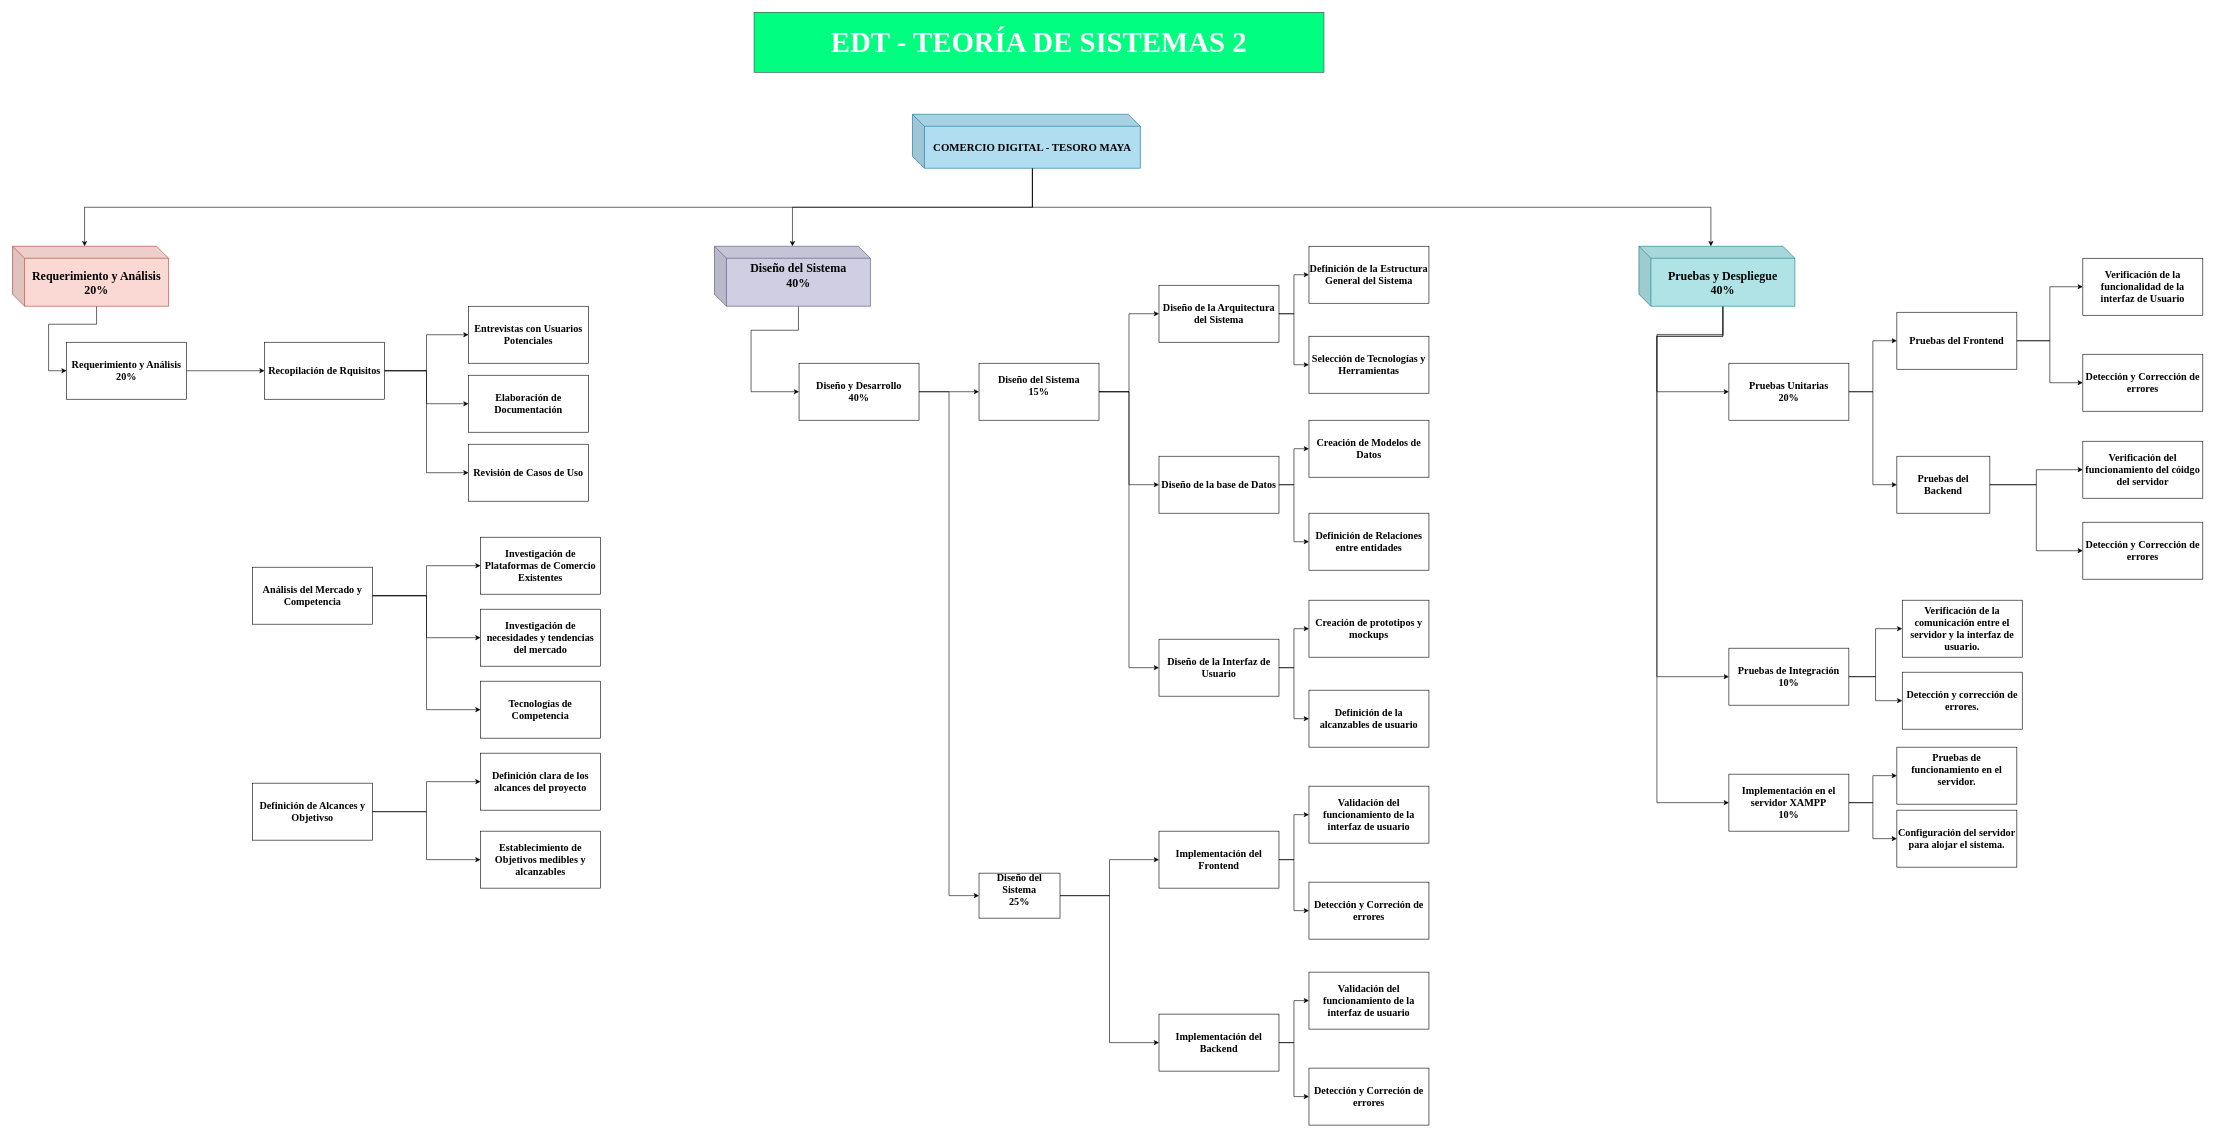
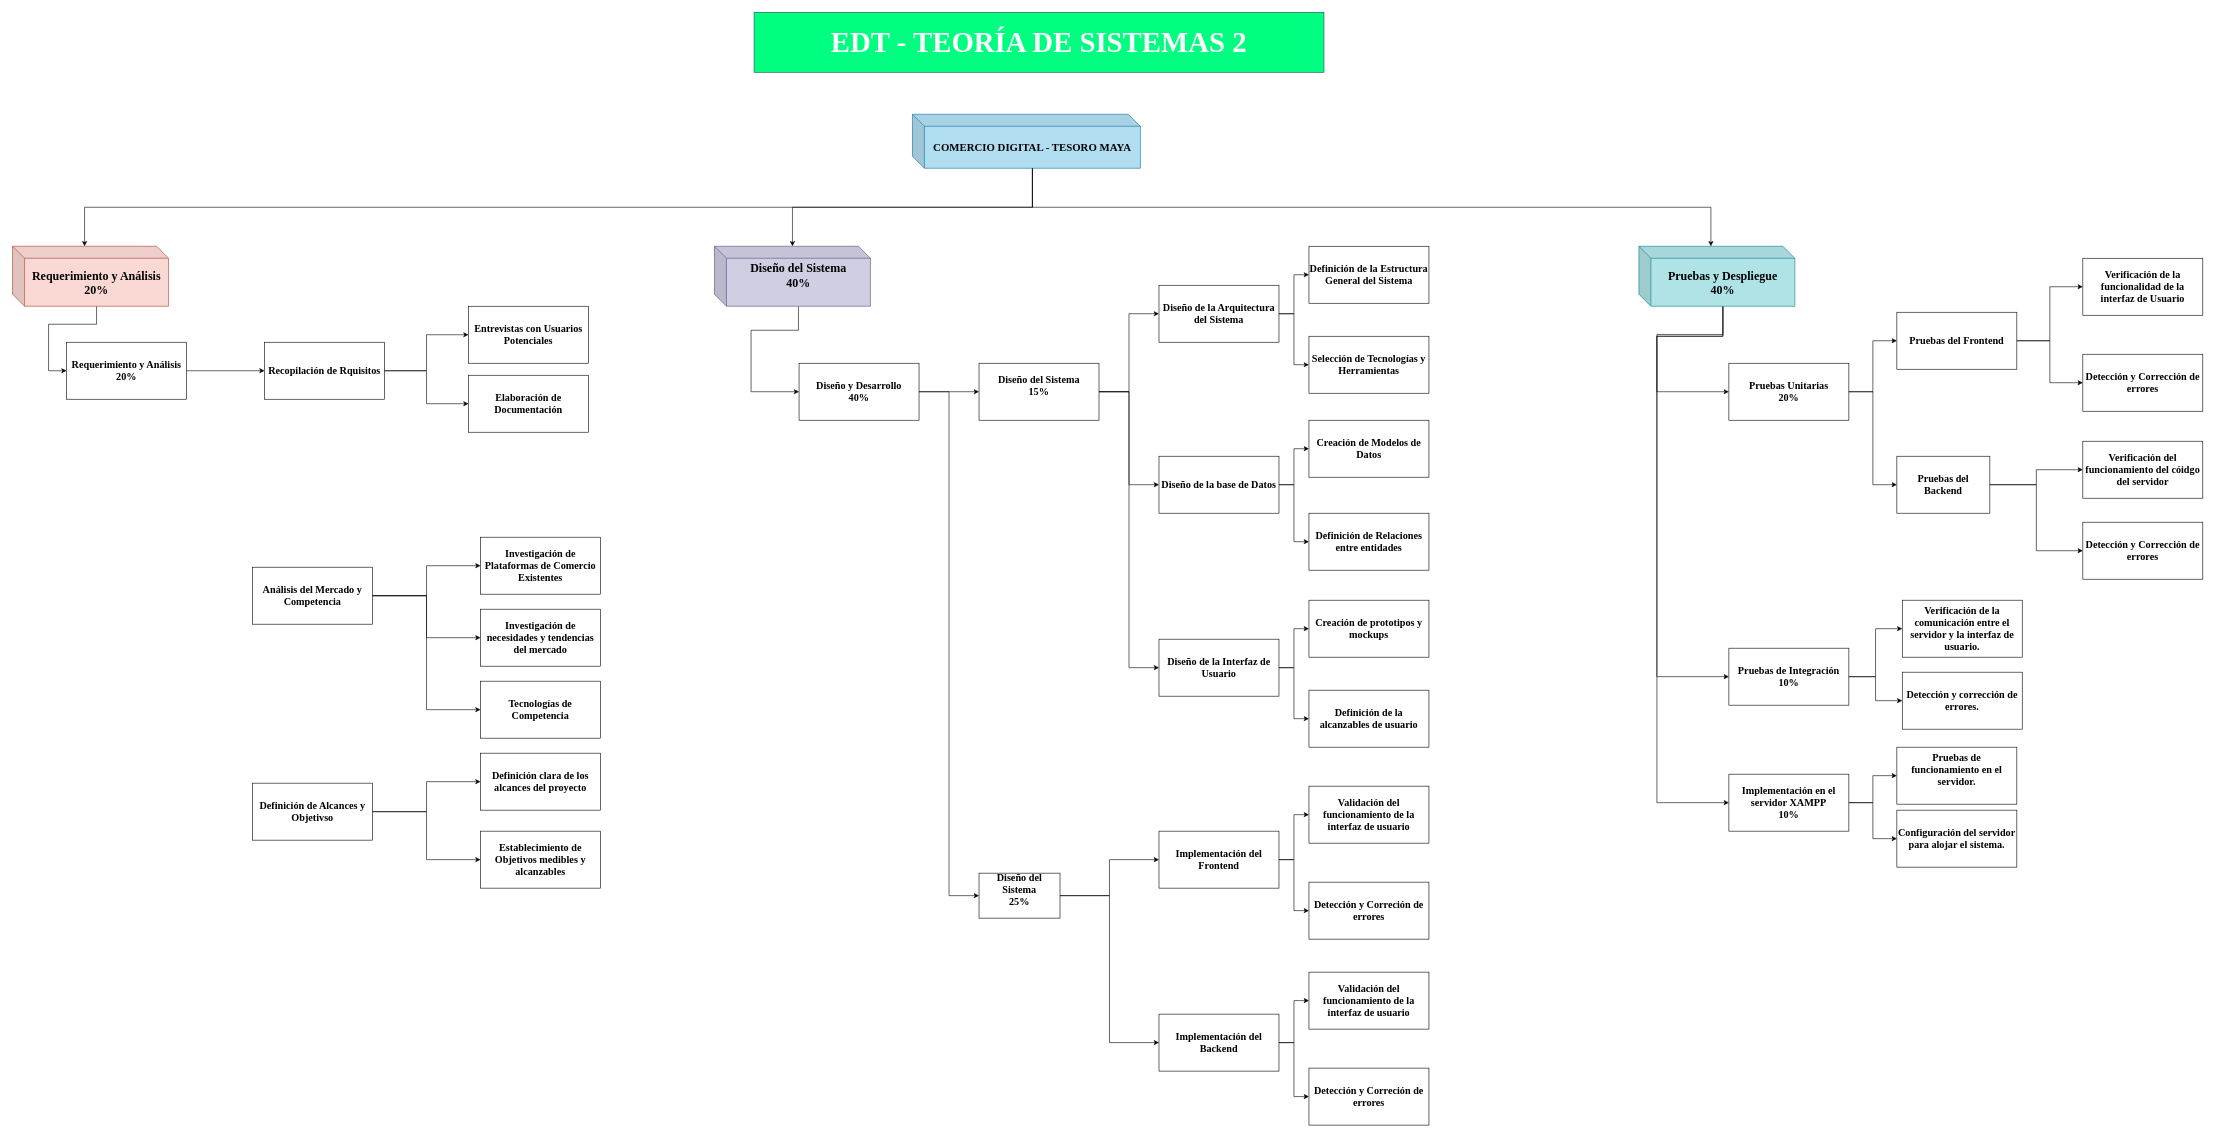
(426, 440) -> none
(528, 473) -> none
